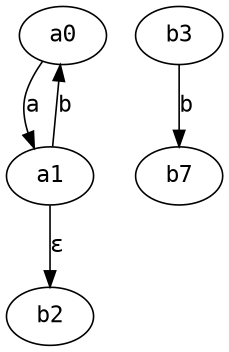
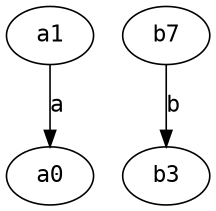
(25, 95) -> none
(179, 98) -> (166, 98)
(65, 106) -> (57, 106)
(50, 316) -> none
